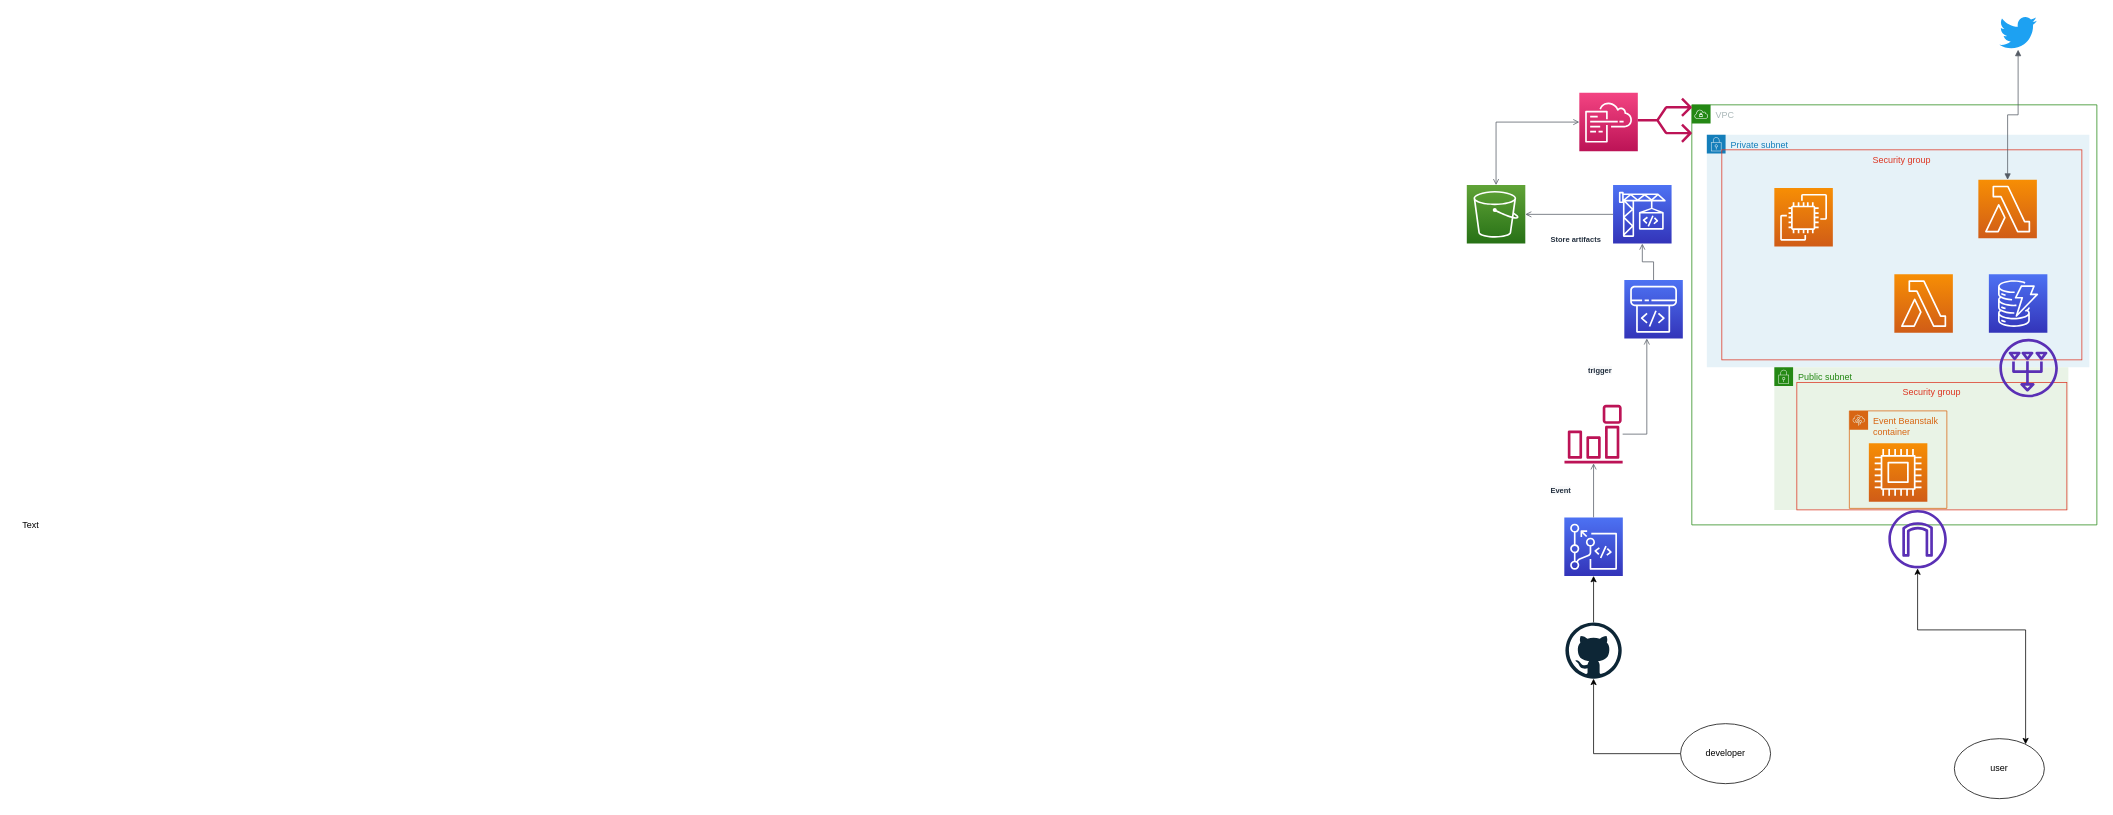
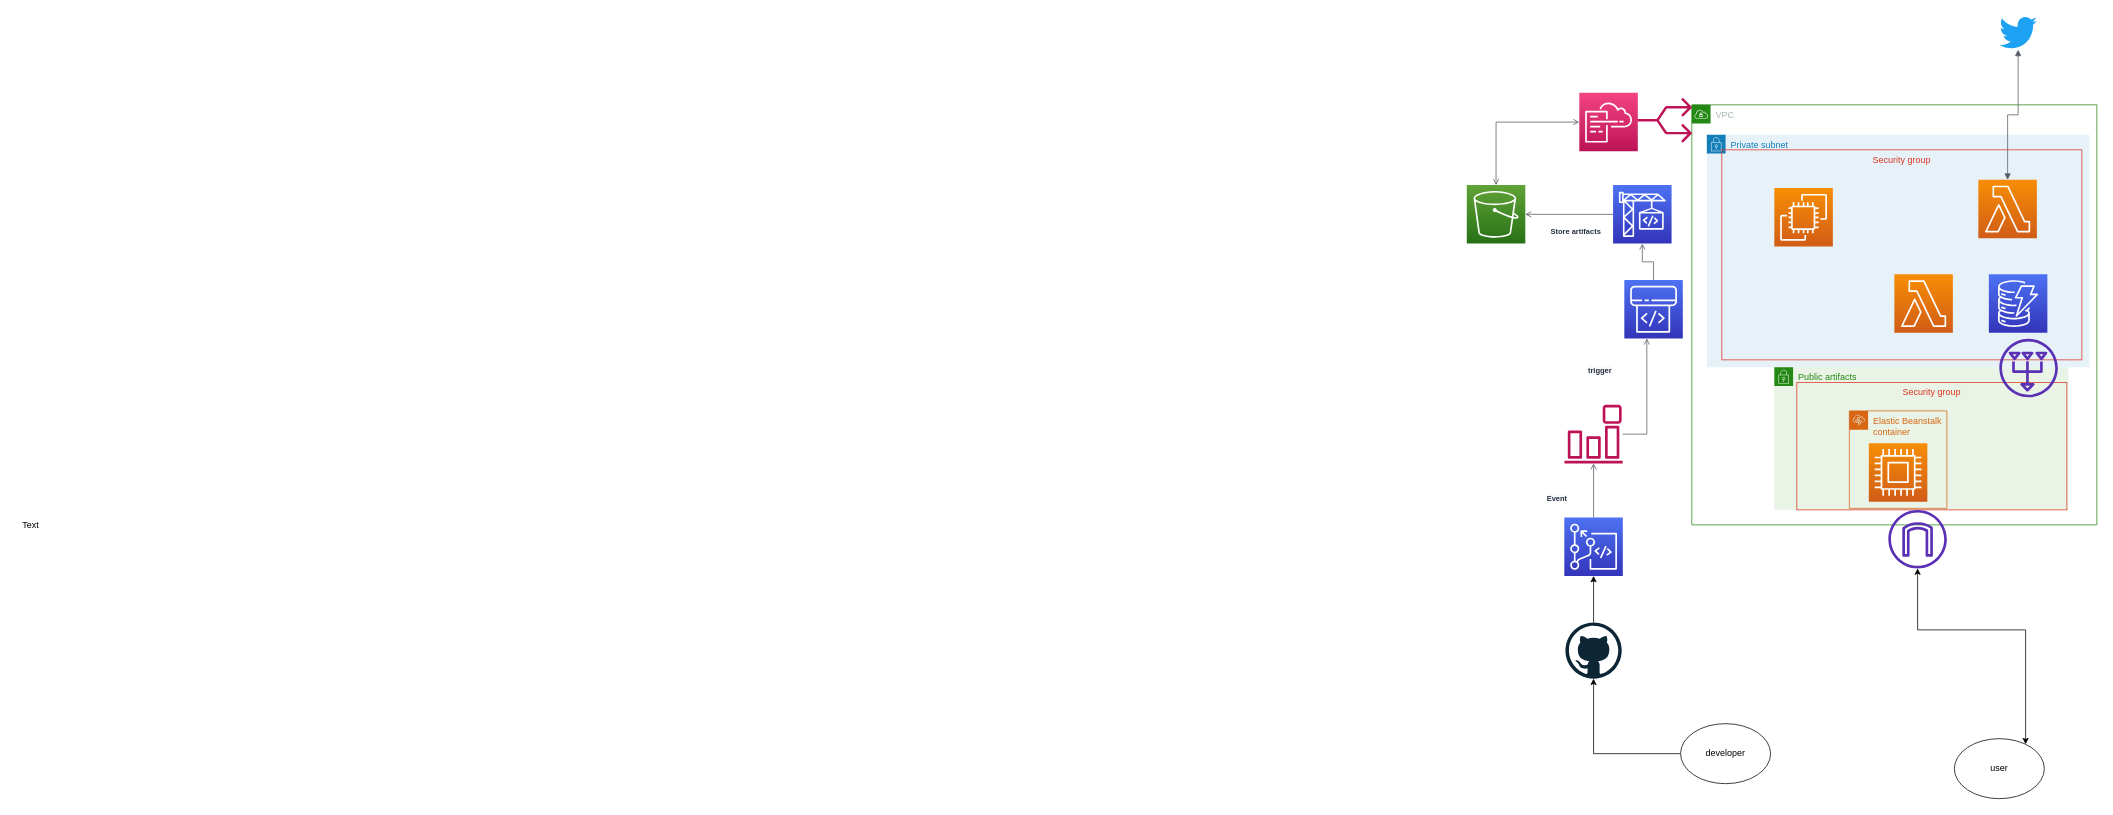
(1575, 245) -> (1575, 238)
(1827, 378) -> (1834, 378)
(1910, 427) -> (1910, 427)
(1568, 491) -> (1564, 498)
